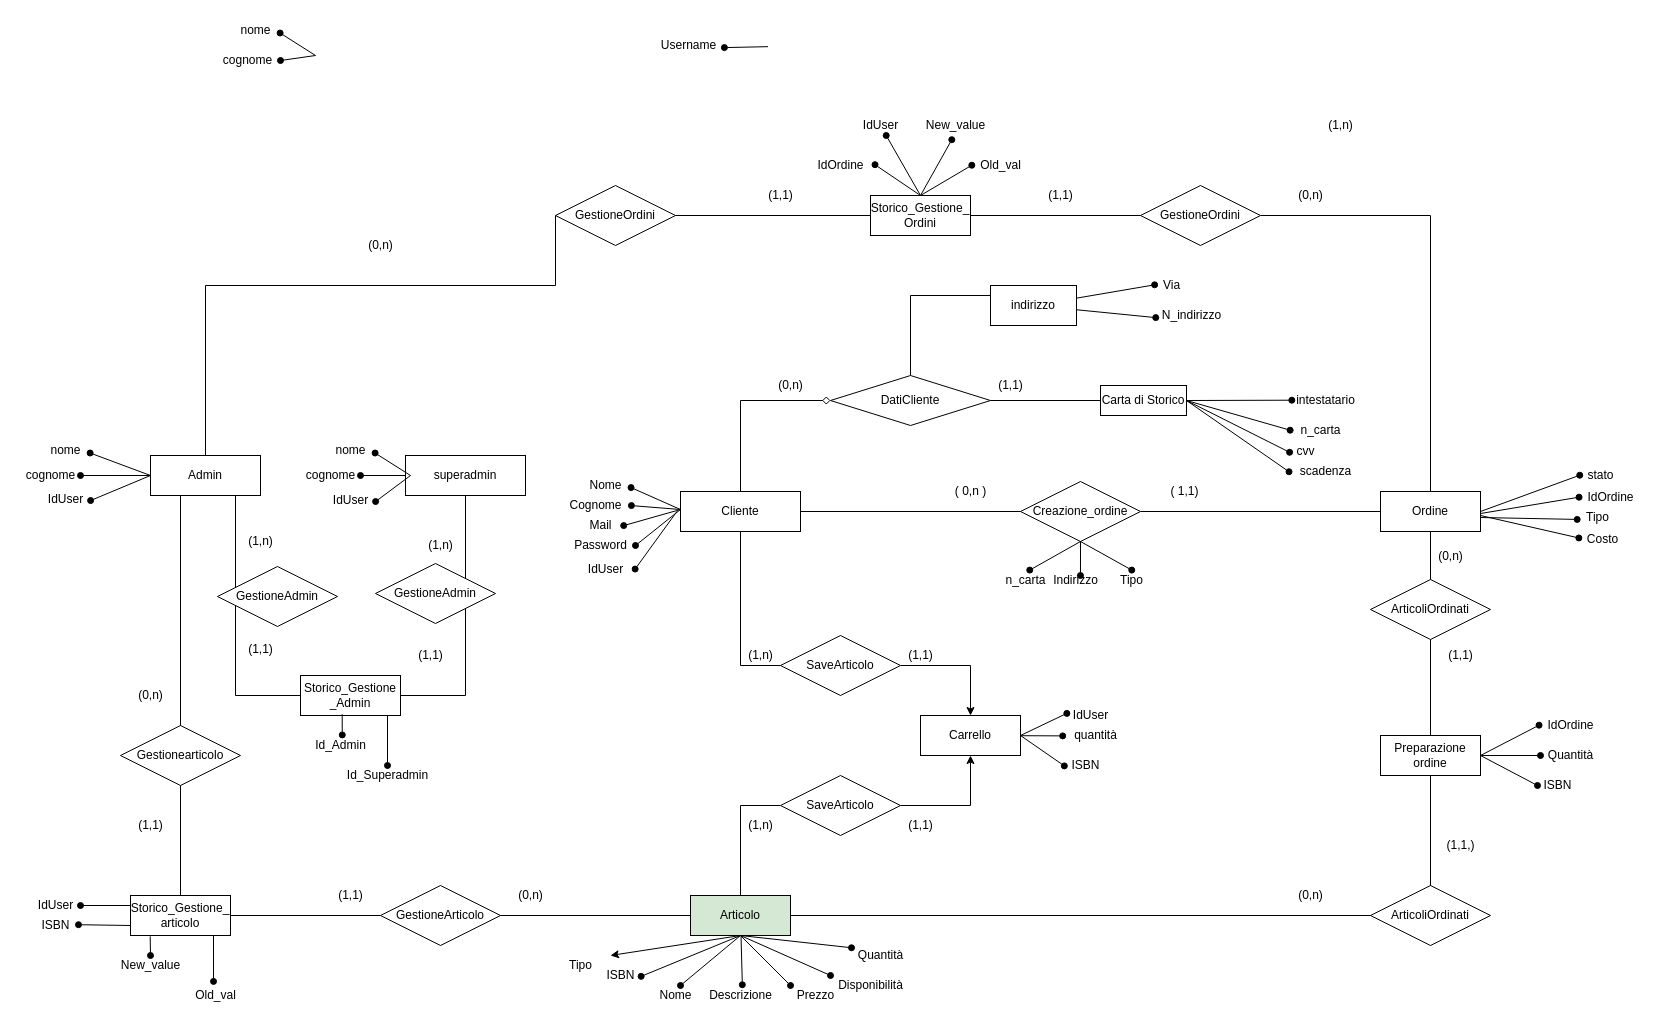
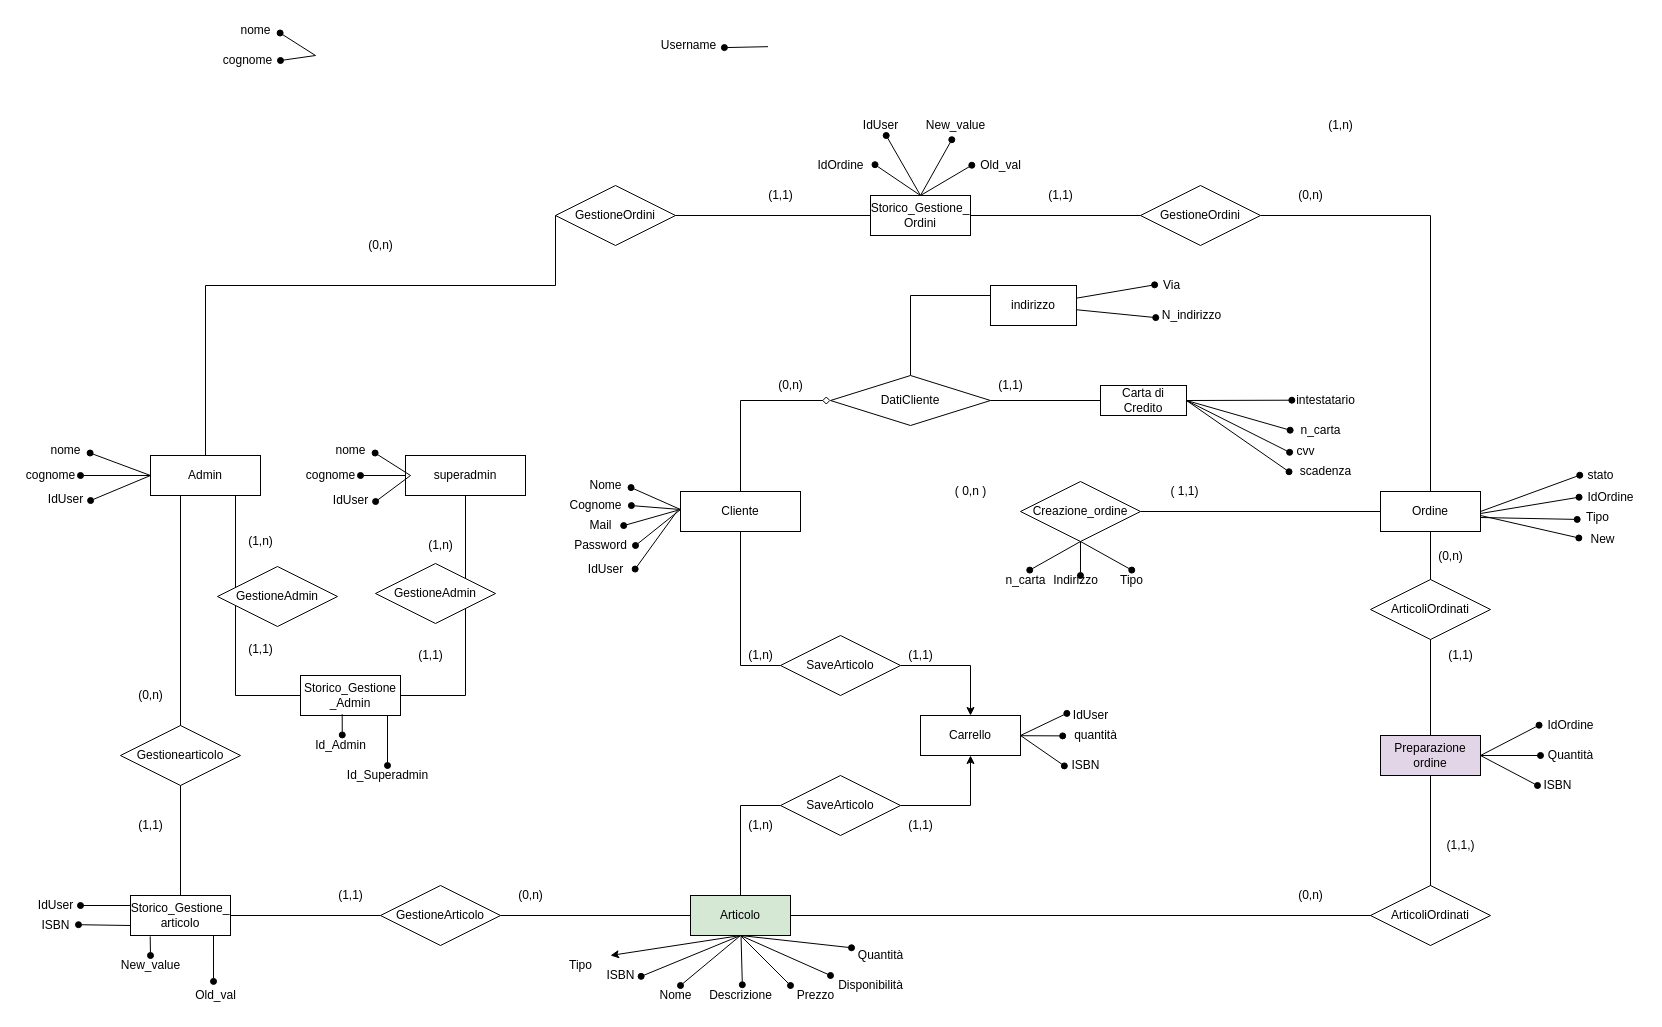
(1144, 401) -> (1144, 401)
(911, 512) -> none
(1603, 540) -> (1603, 540)
(1431, 756) -> (1431, 756)
